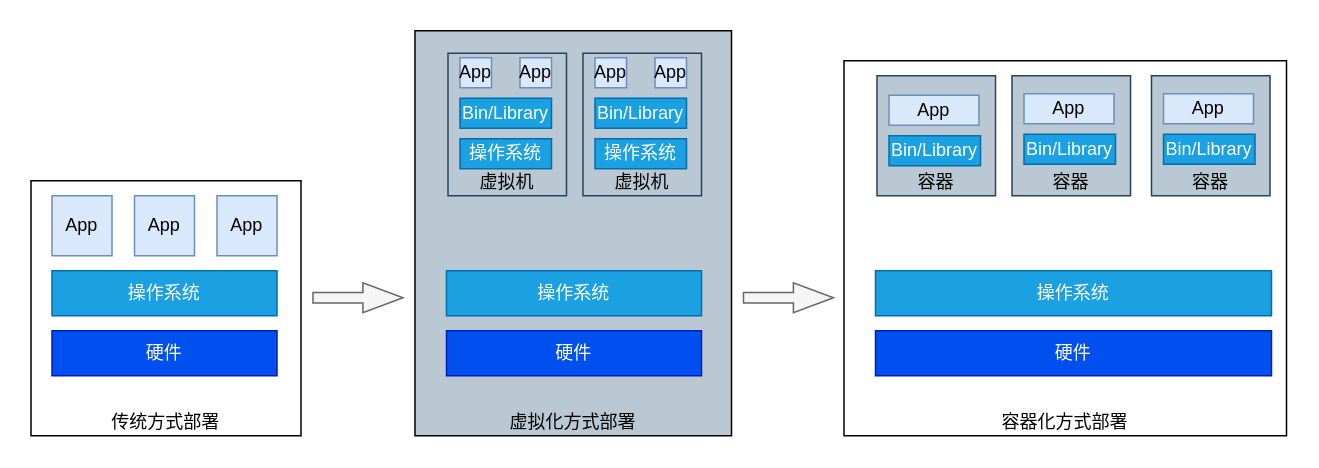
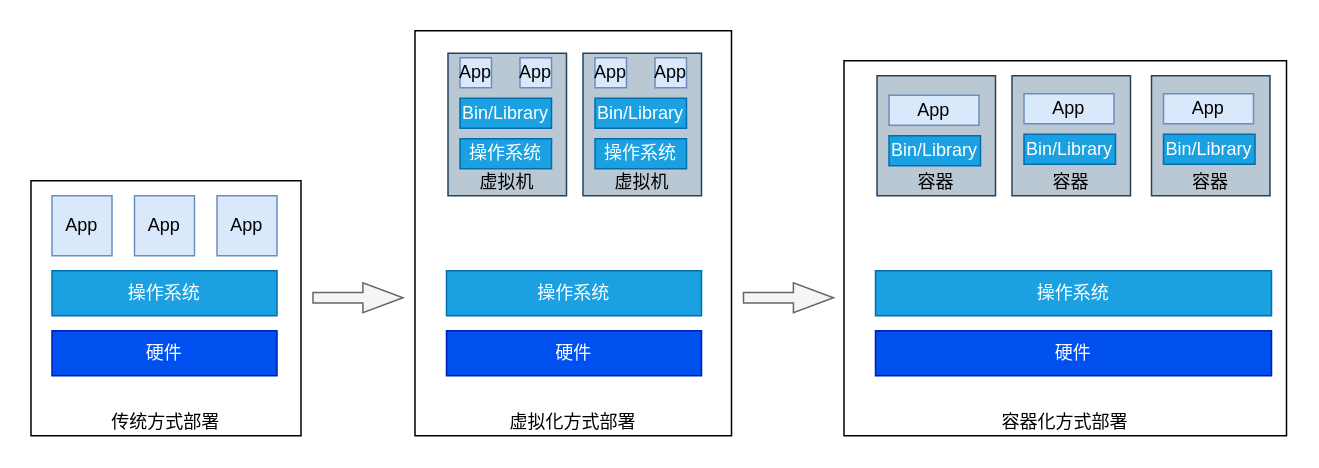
(573, 233) -> (573, 233)
